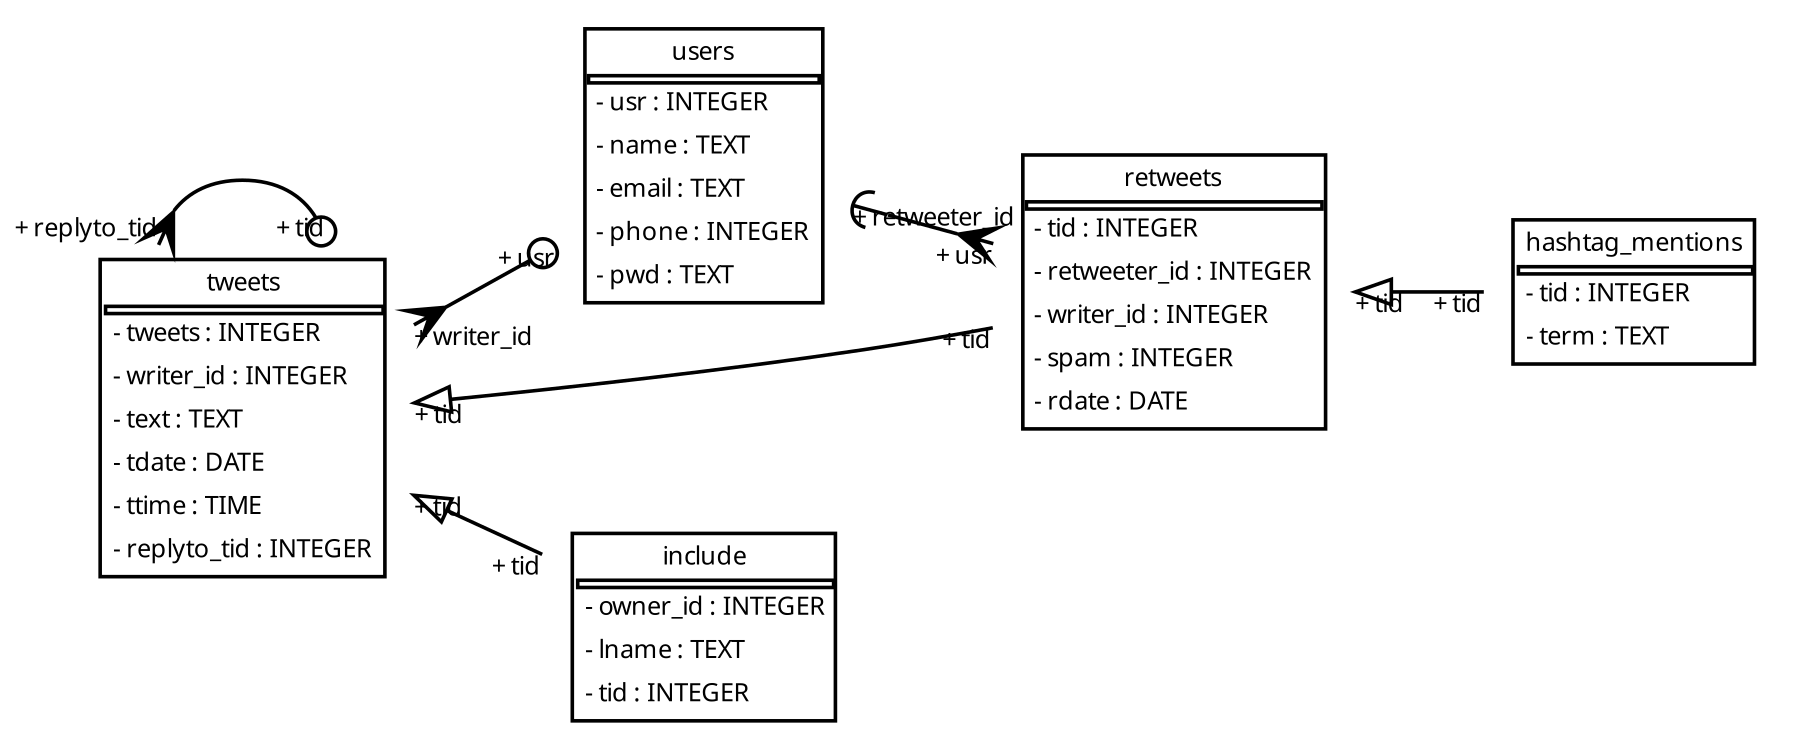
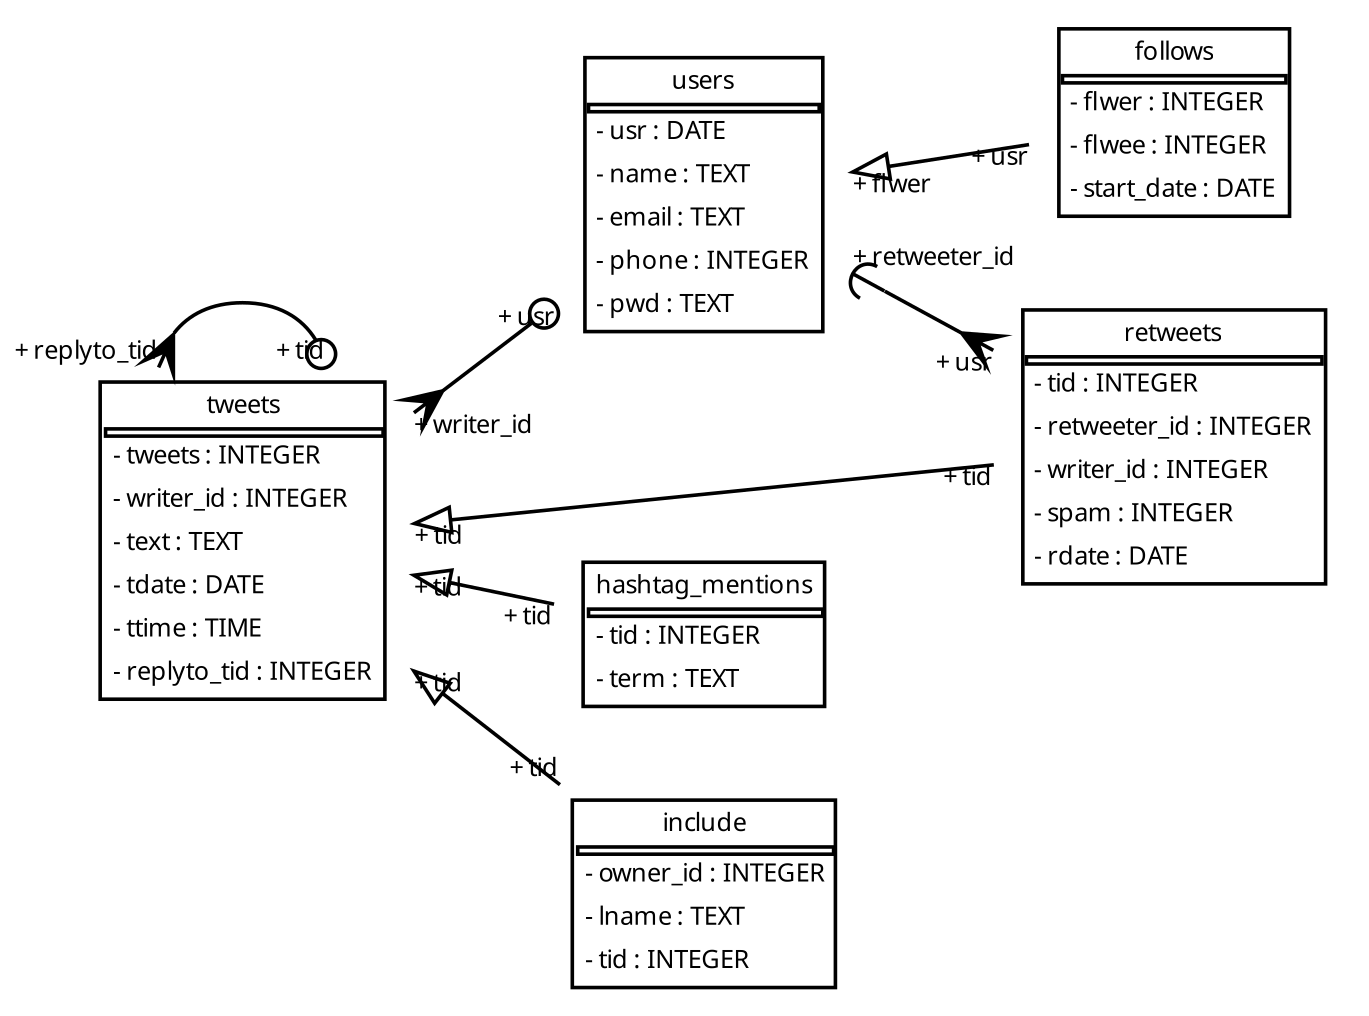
(684, 103) -> (662, 132)
none -> (1174, 123)
(1438, 292) -> (502, 593)
